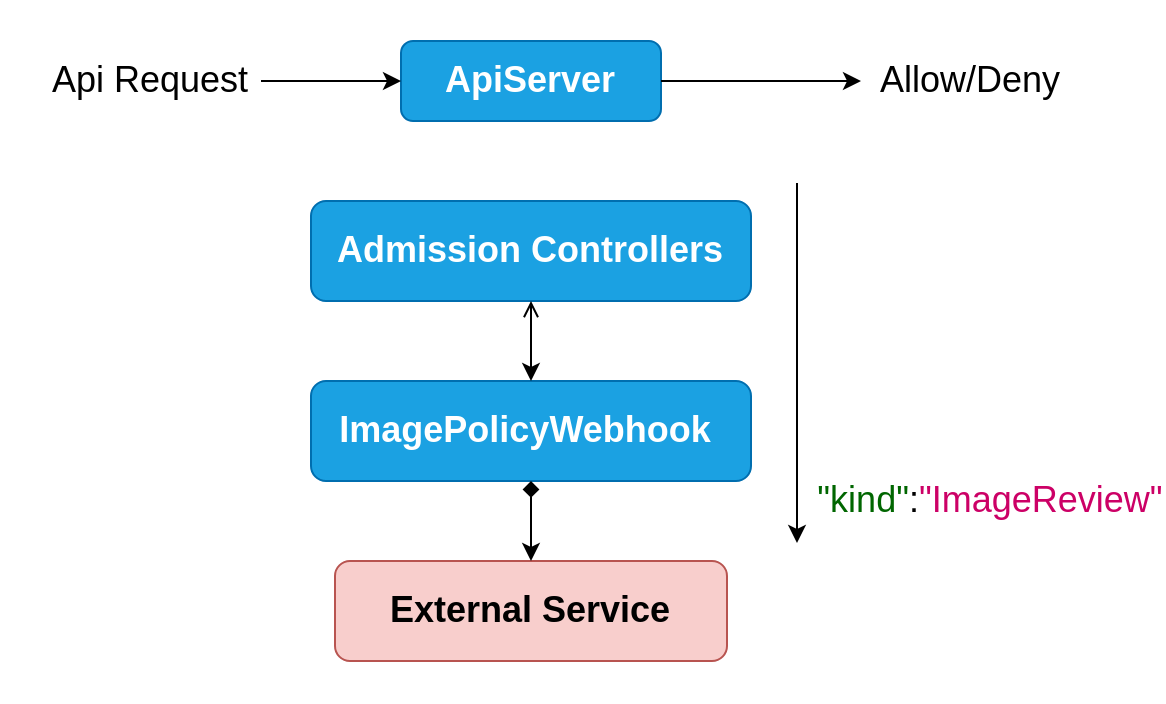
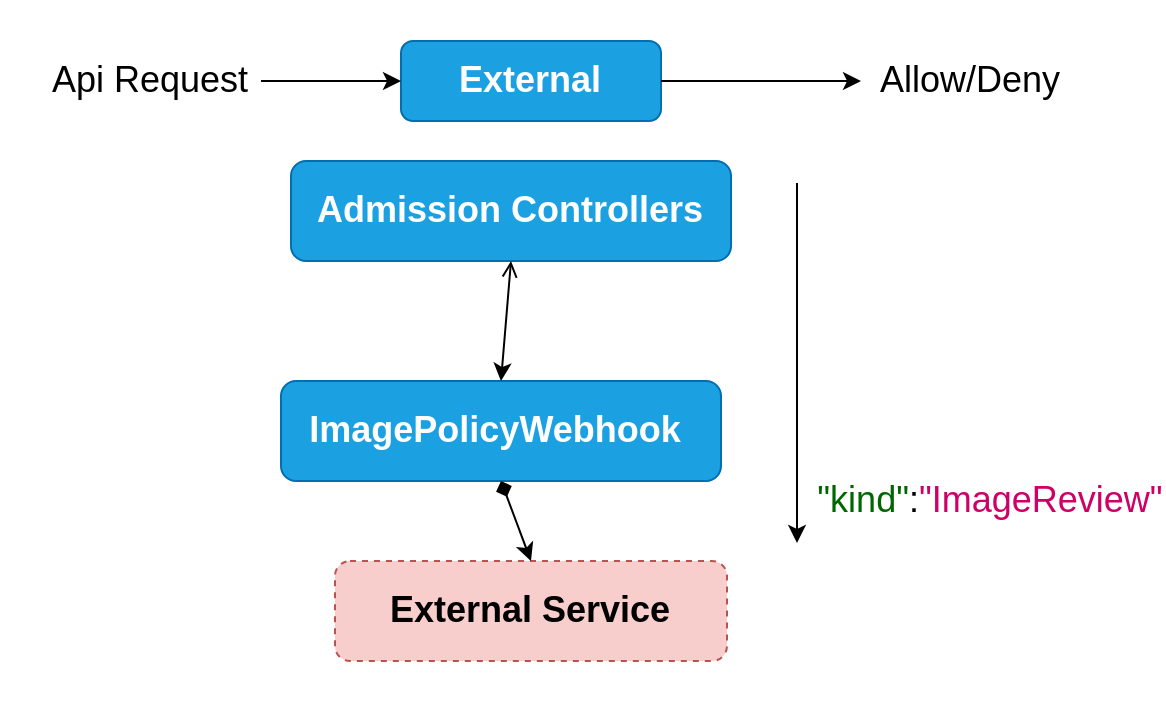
(531, 81) -> (531, 81)
(531, 251) -> (511, 211)
(531, 431) -> (501, 431)
(531, 611) -> (531, 611)
